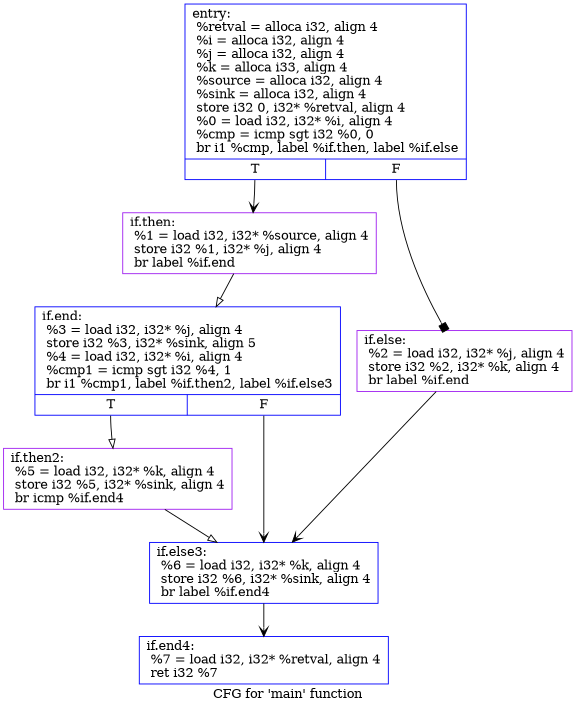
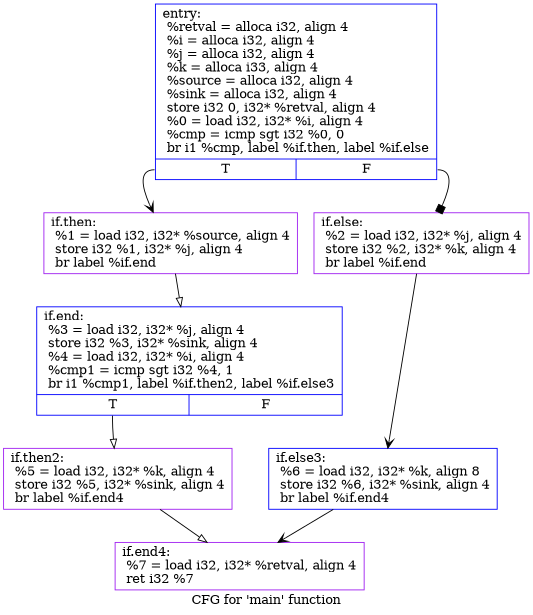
(149, 344) -> (151, 344)
(264, 474) -> none
(68, 499) -> (68, 499)
(187, 523) -> (180, 523)
(259, 566) -> (378, 472)
(264, 660) -> (240, 566)
